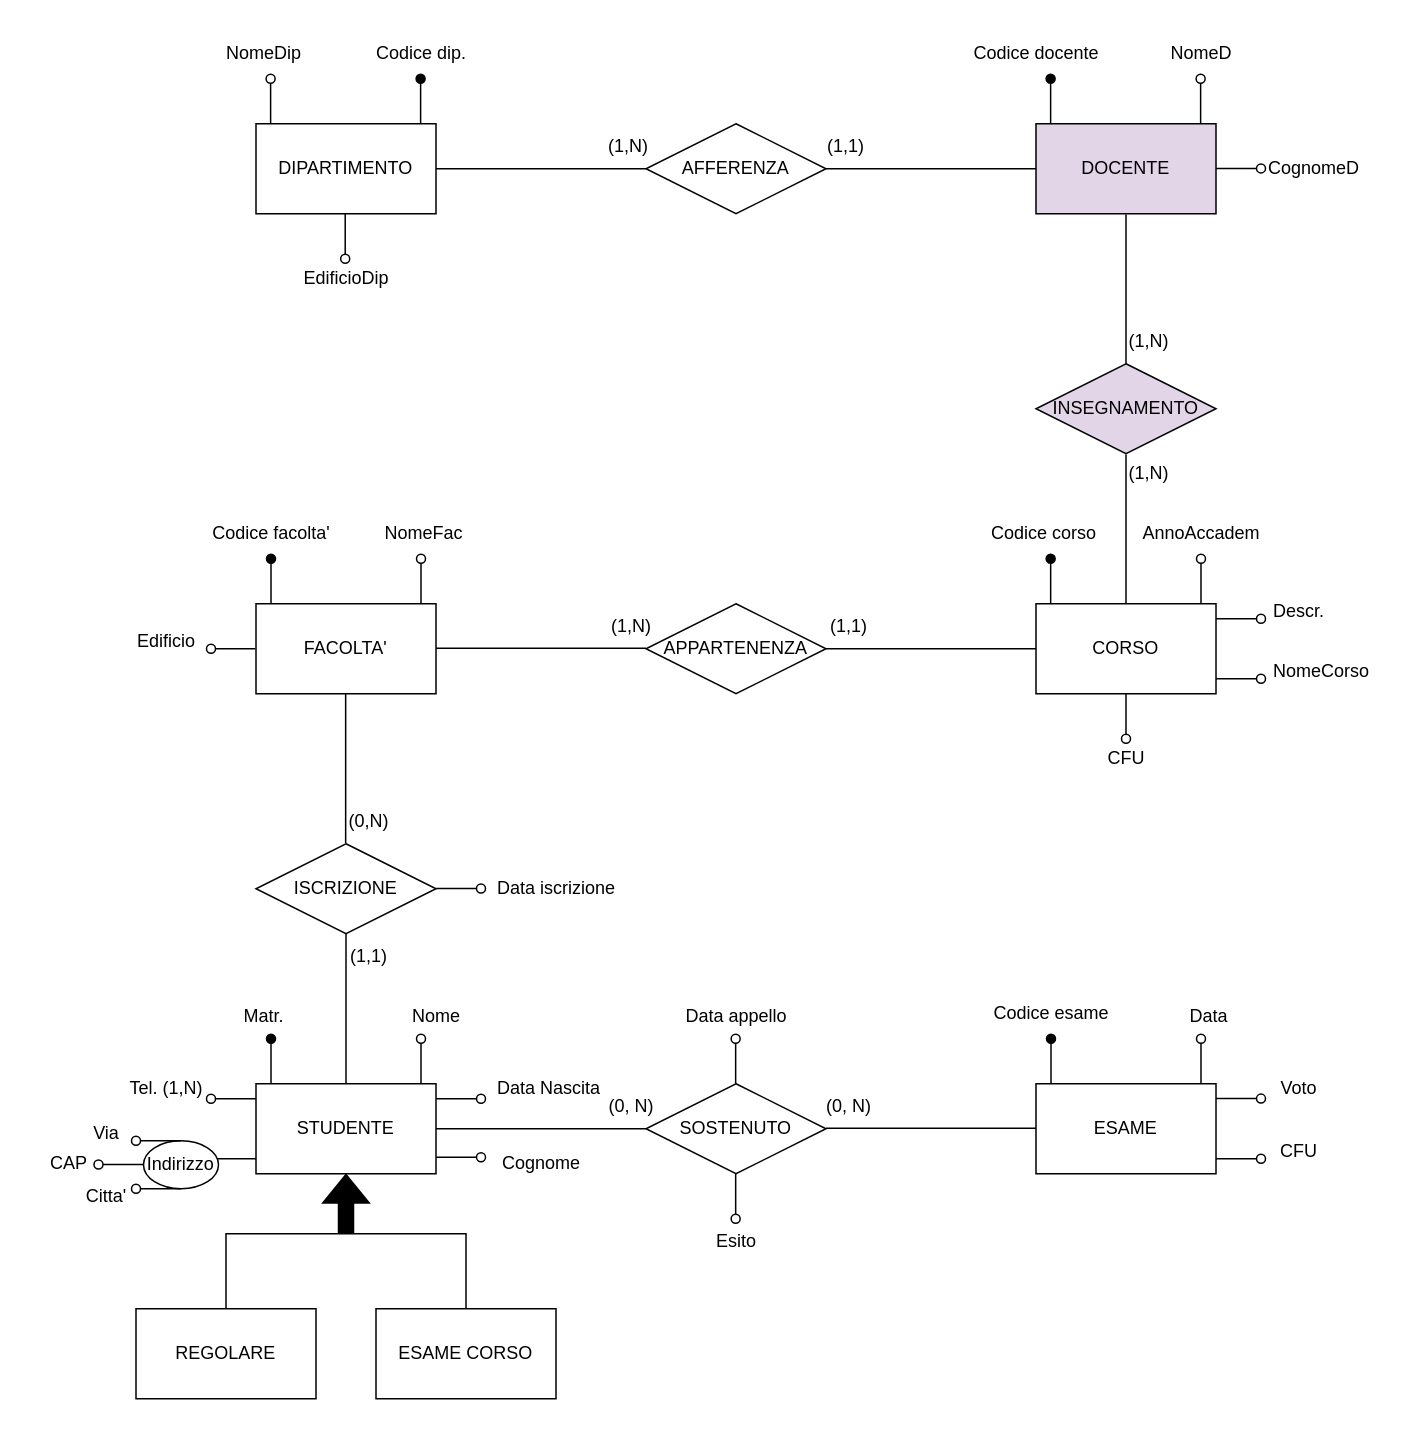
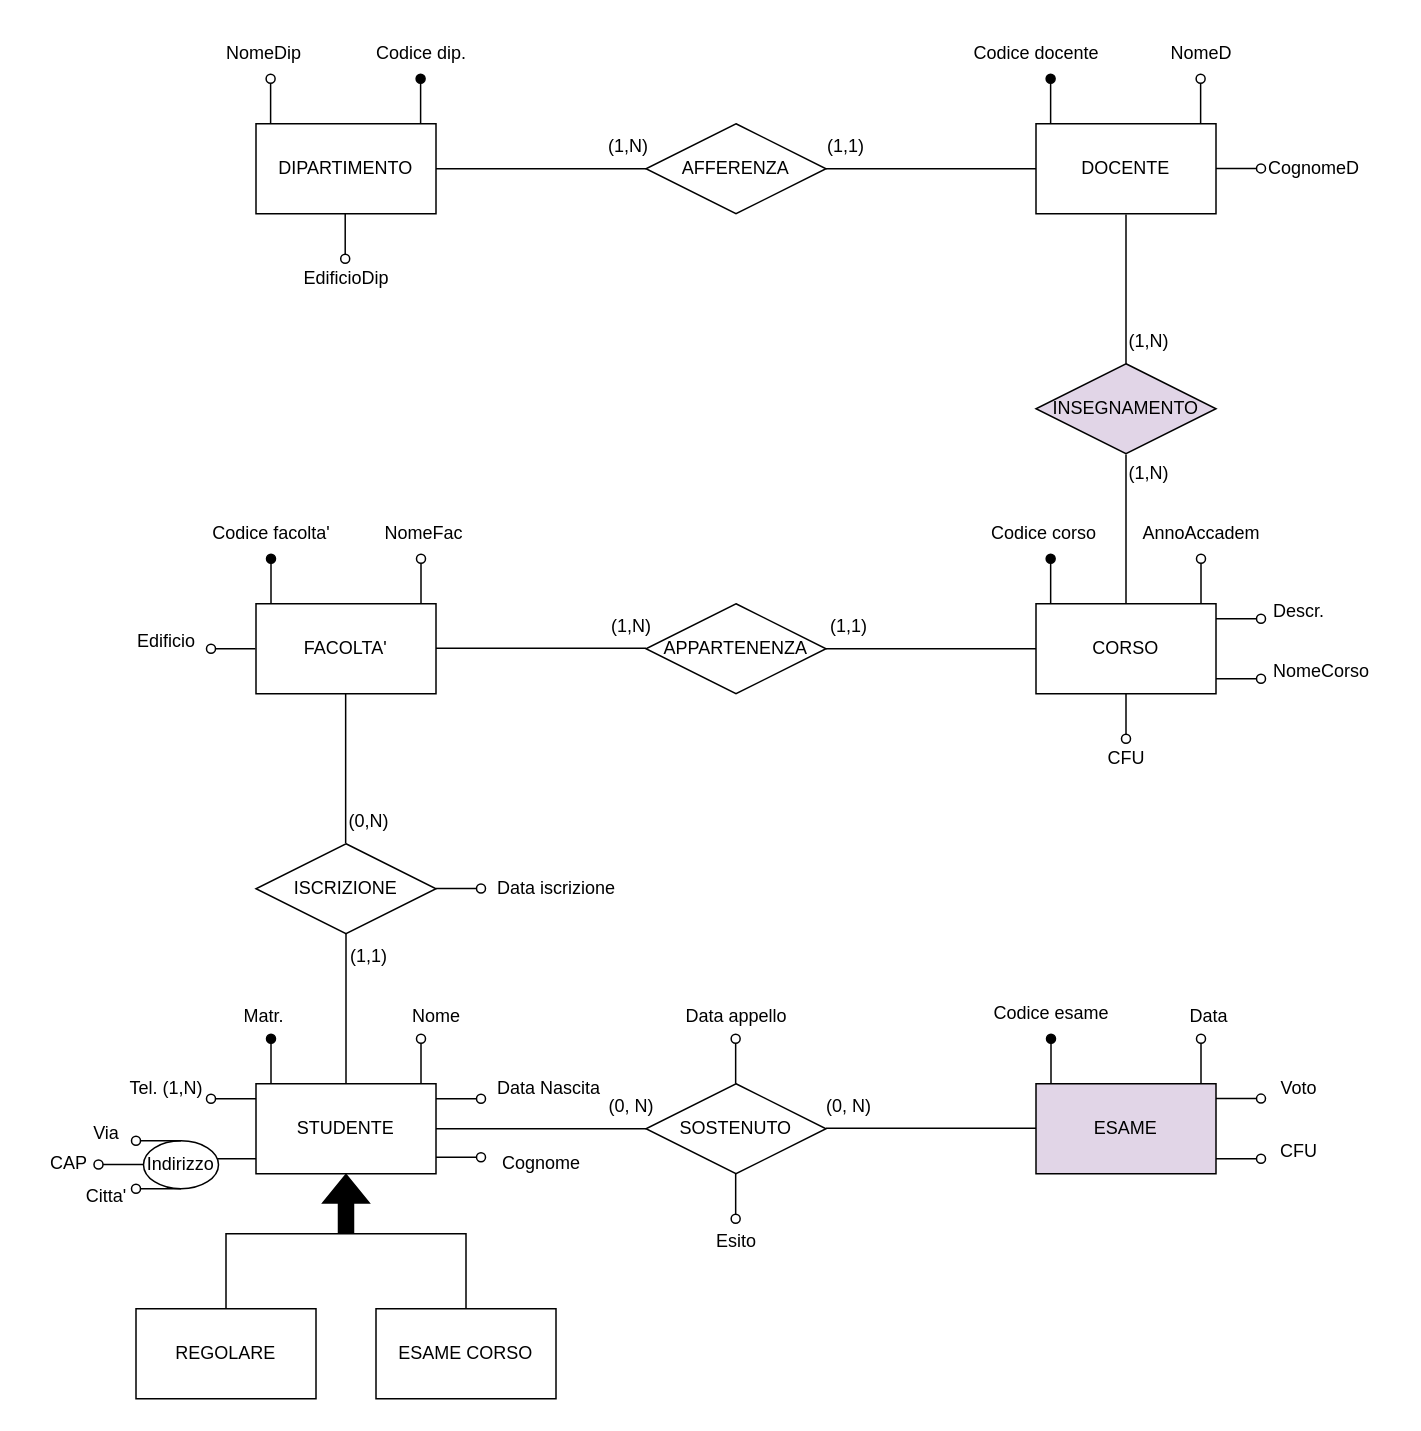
(1126, 169) -> (1126, 169)
(1126, 1129) -> (1126, 1129)
